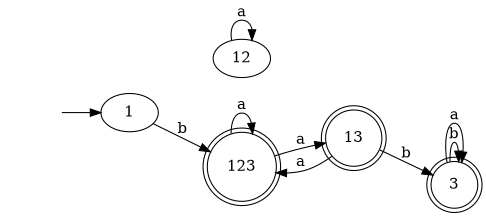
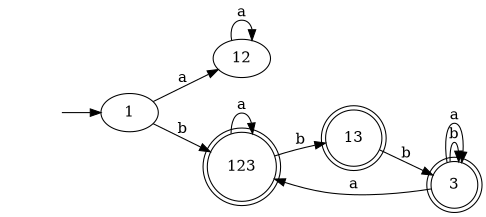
none -> (181, 88)
(301, 140) -> (301, 140)
(311, 168) -> (357, 195)
